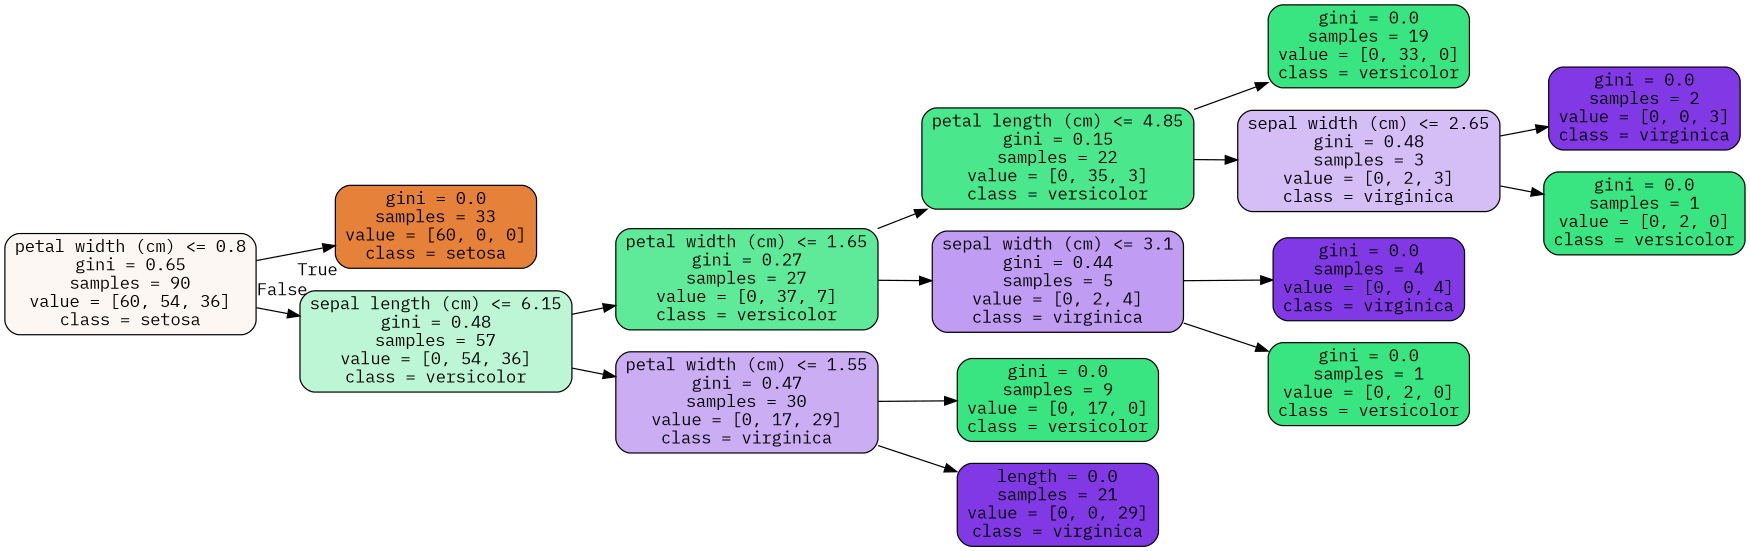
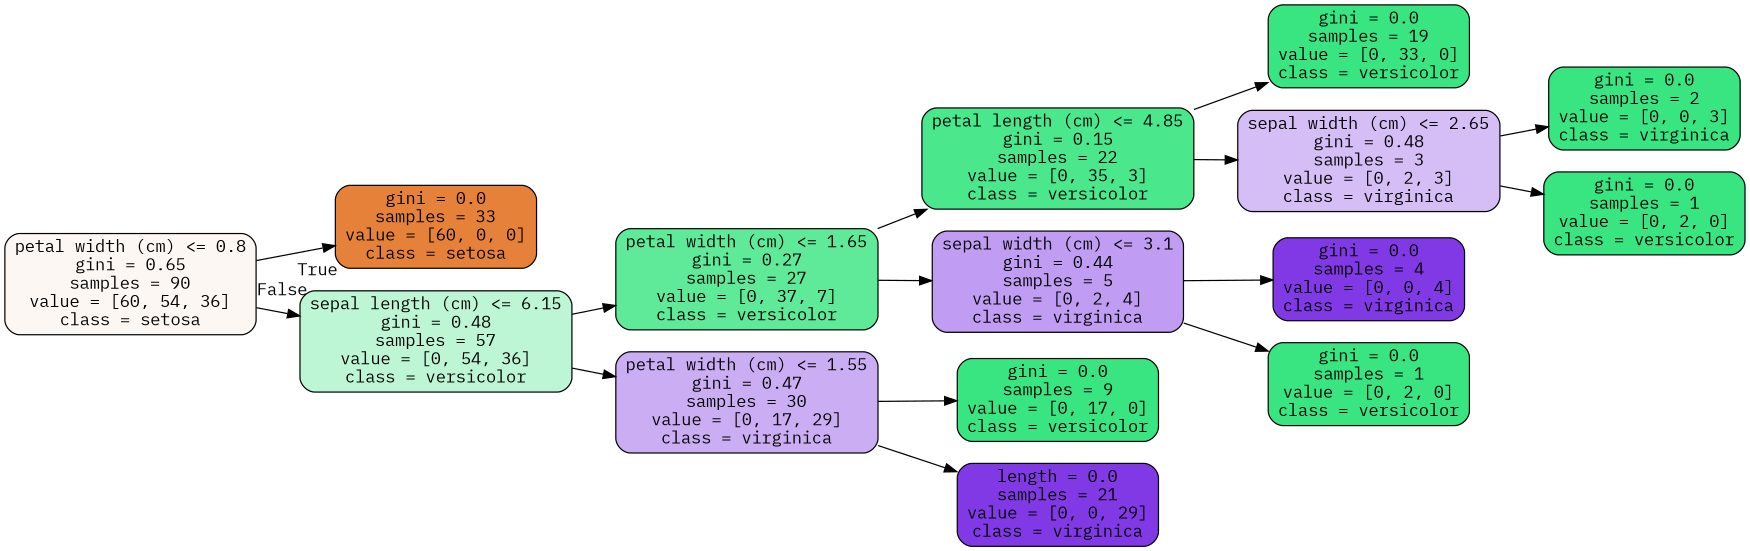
(1644, 109) -> (1644, 109)
